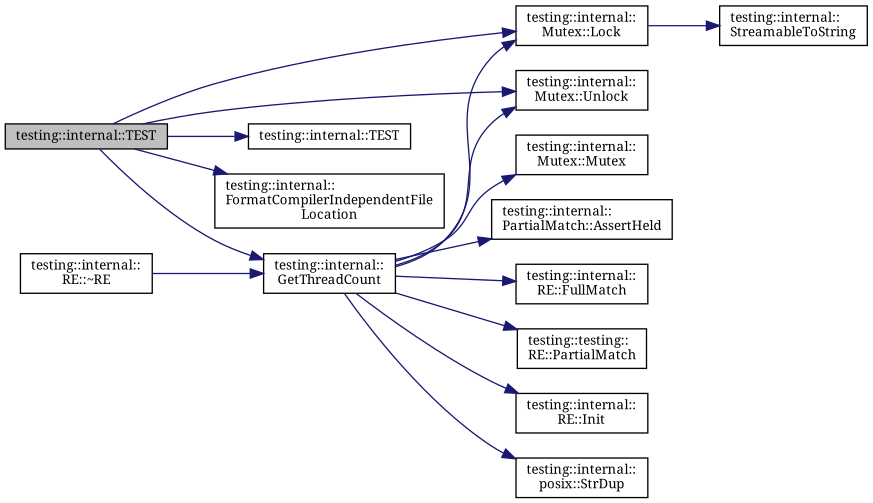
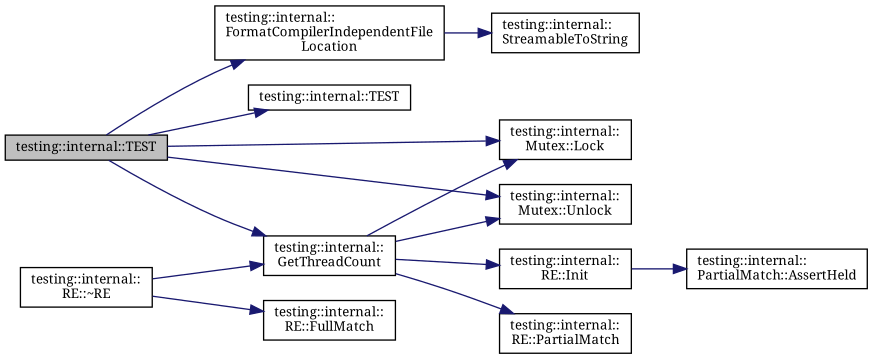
(677, 26) -> (461, 33)
(582, 155) -> none
(449, 248) -> (652, 269)
(449, 278) -> (202, 303)
(582, 349) -> (565, 333)
(582, 478) -> none
